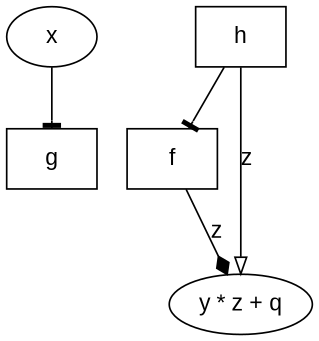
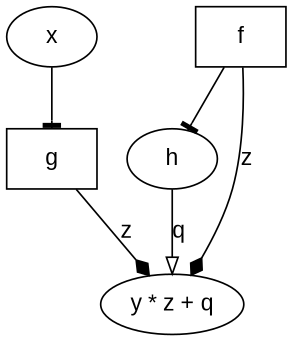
(241, 37) -> (172, 159)
(209, 94) -> (208, 95)
(247, 159) -> (179, 232)
none -> (106, 225)
